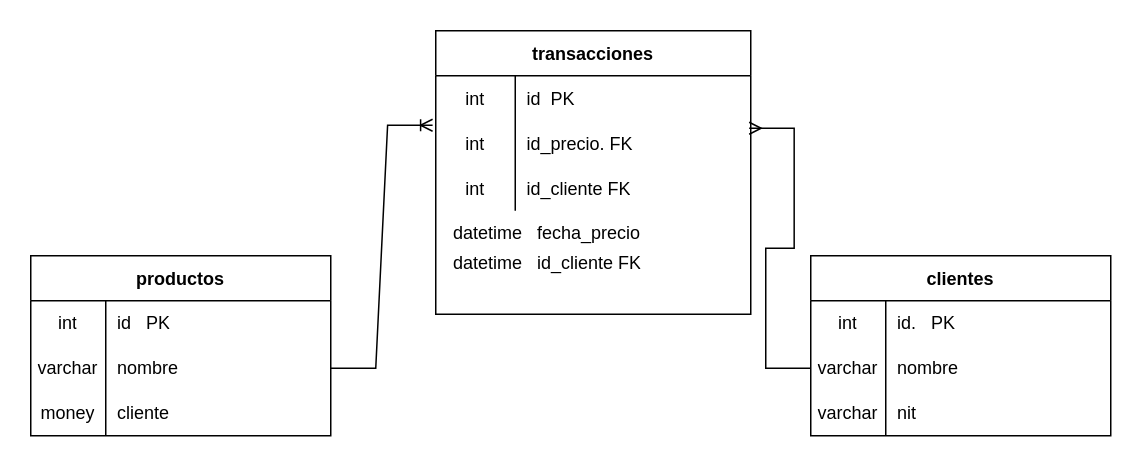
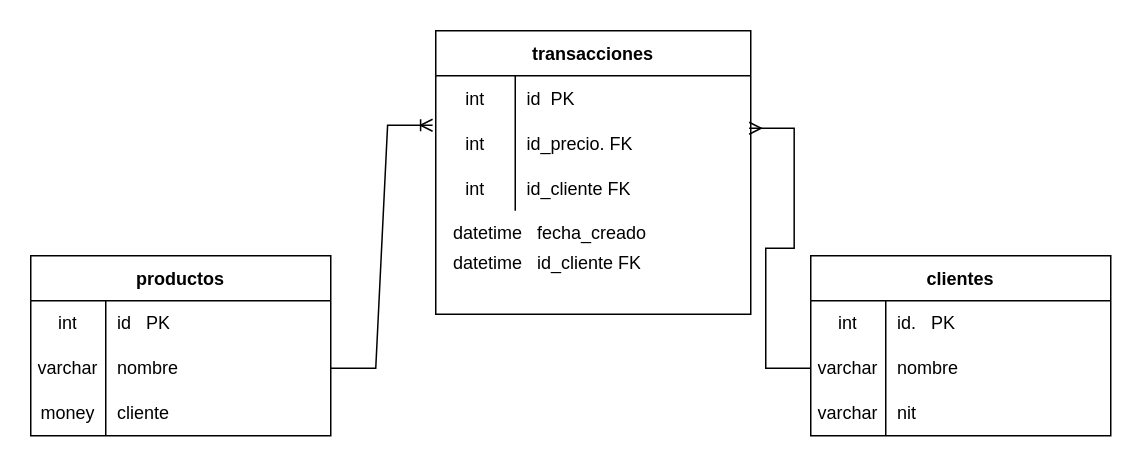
(596, 233) -> (598, 233)
